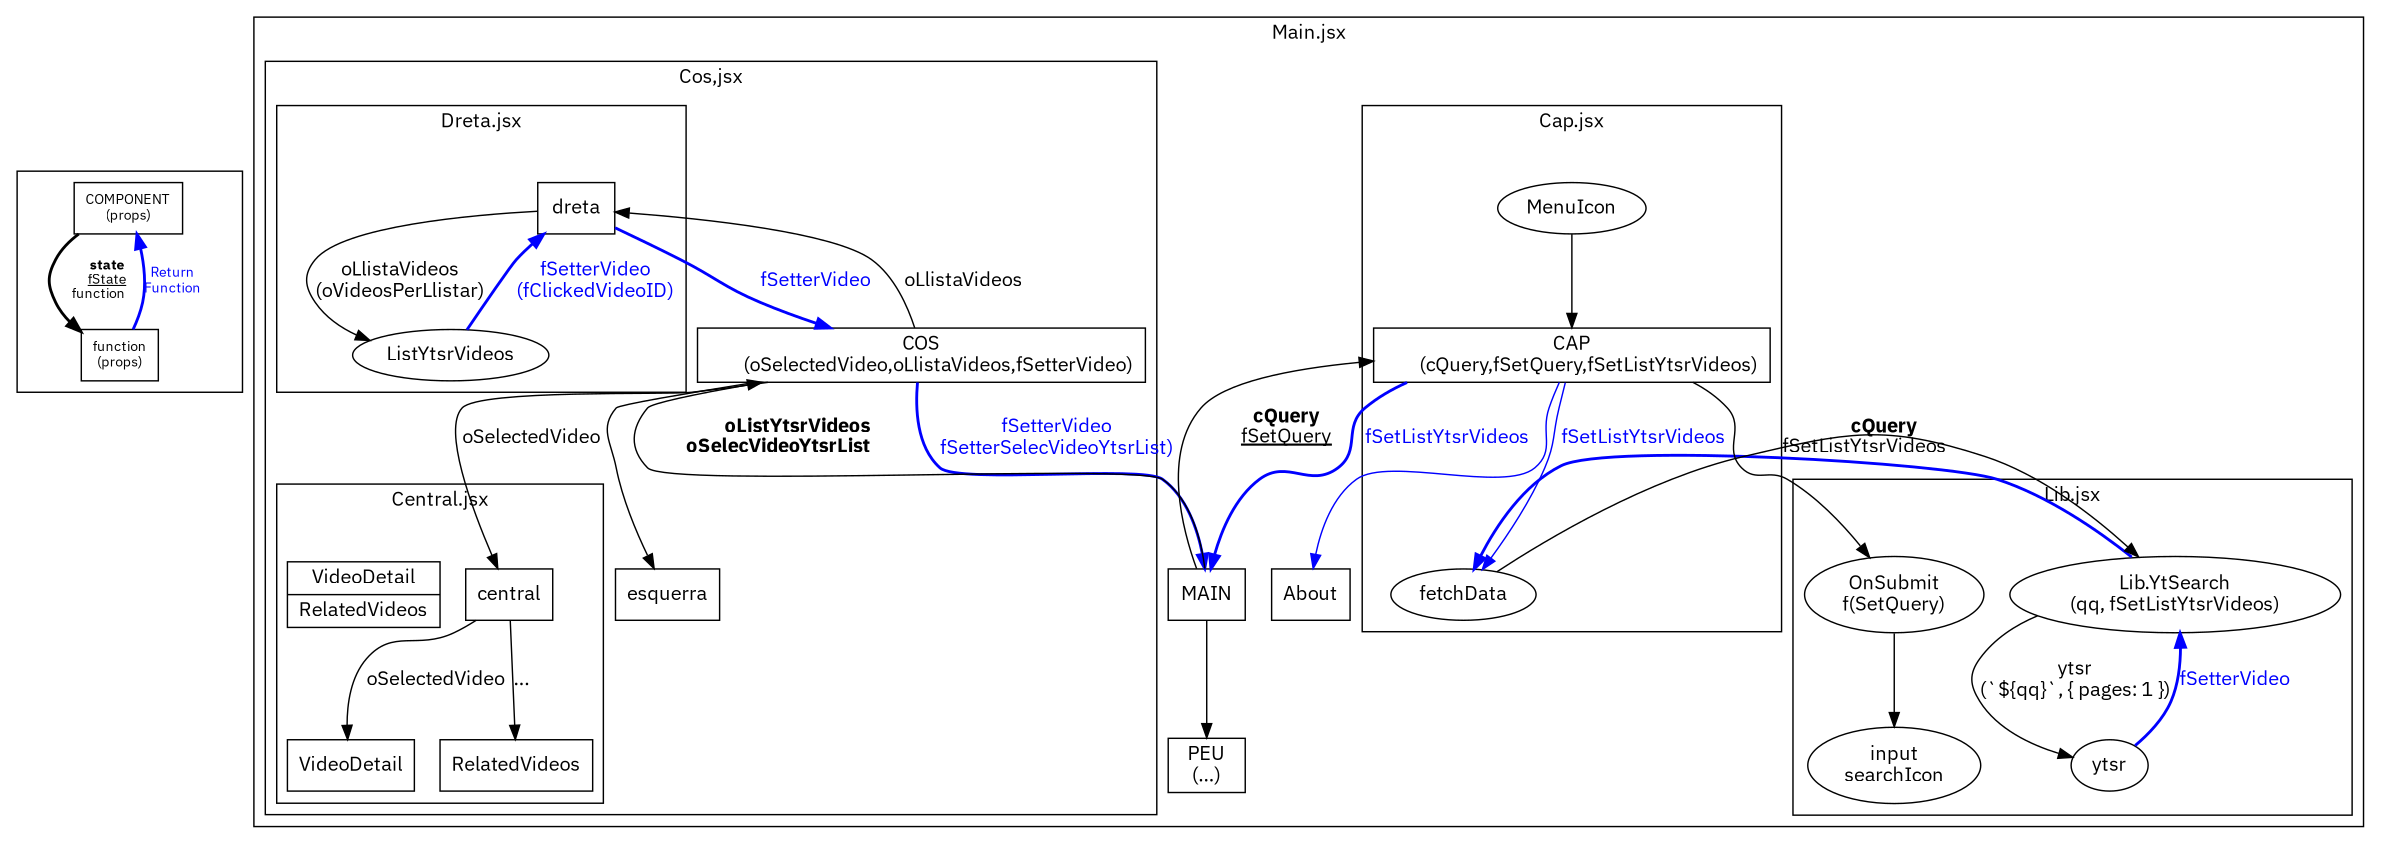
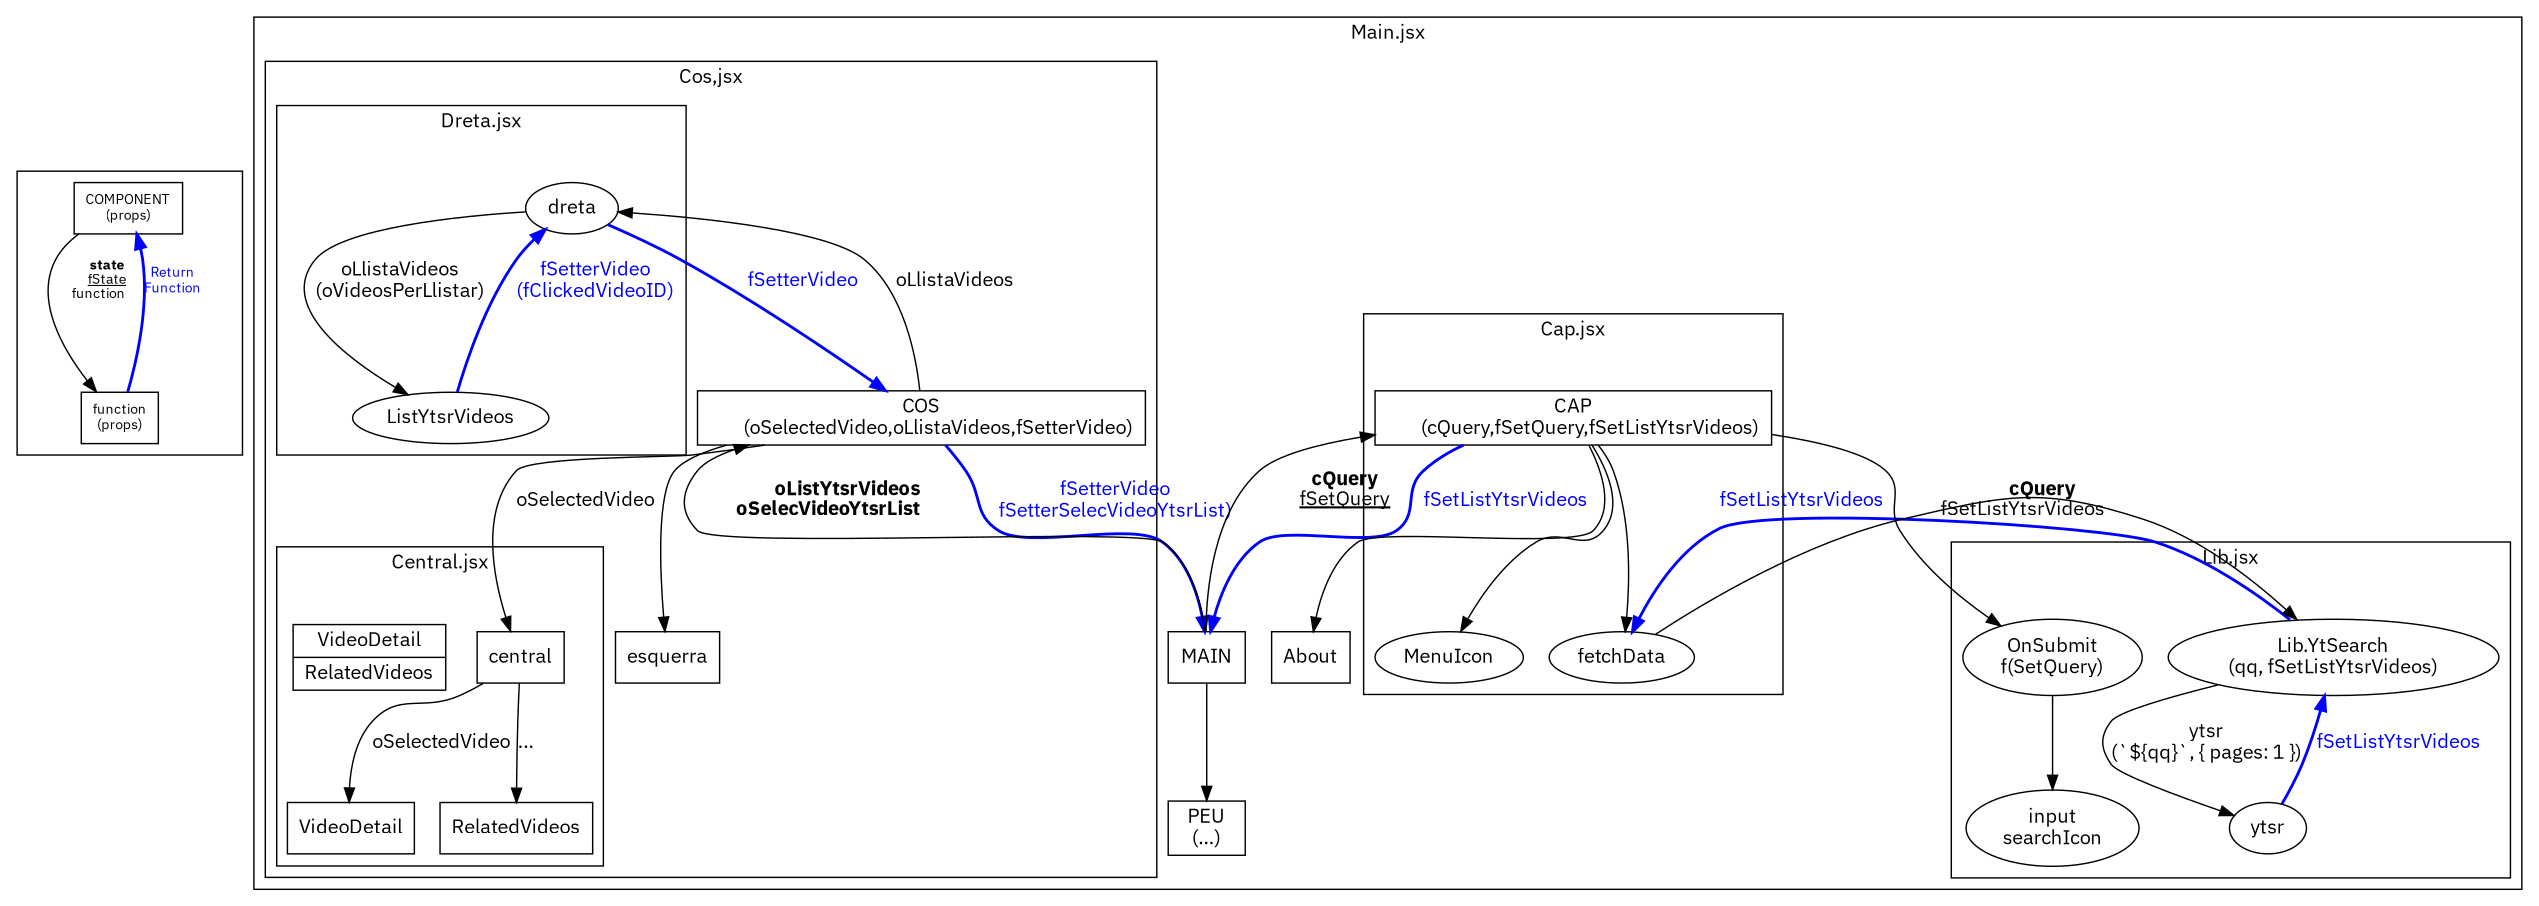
(576, 208) -> (572, 208)
(1572, 274) -> (1528, 548)
(50, 276) -> (50, 307)
(1448, 475) -> (1477, 538)
(1525, 506) -> (1626, 528)
(2235, 680) -> (2398, 743)
